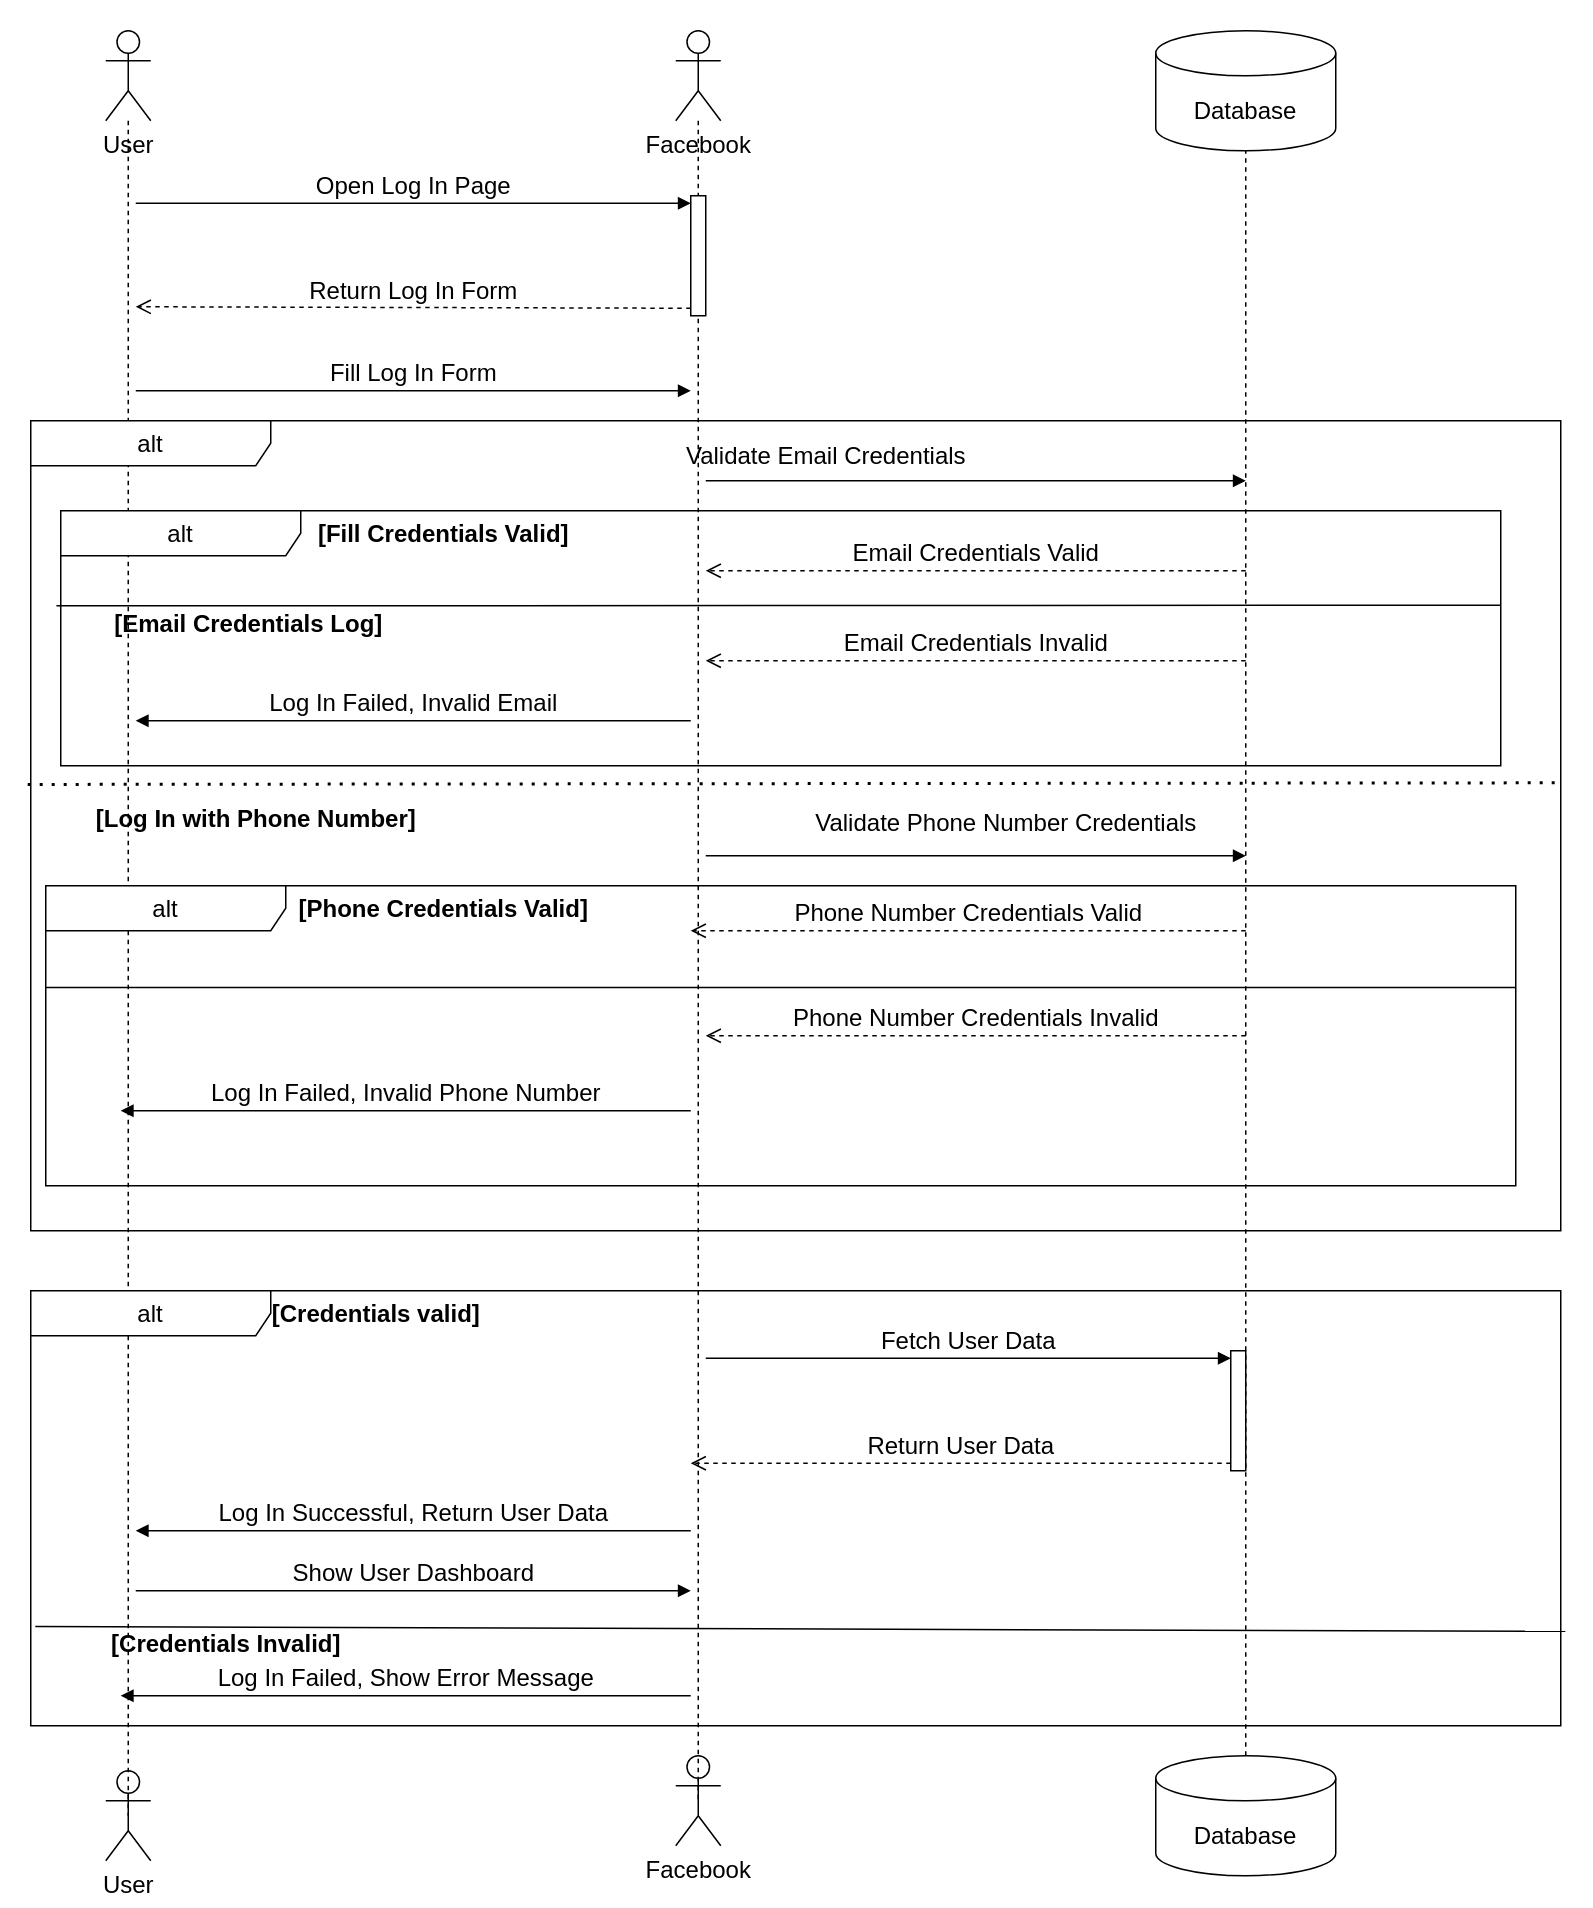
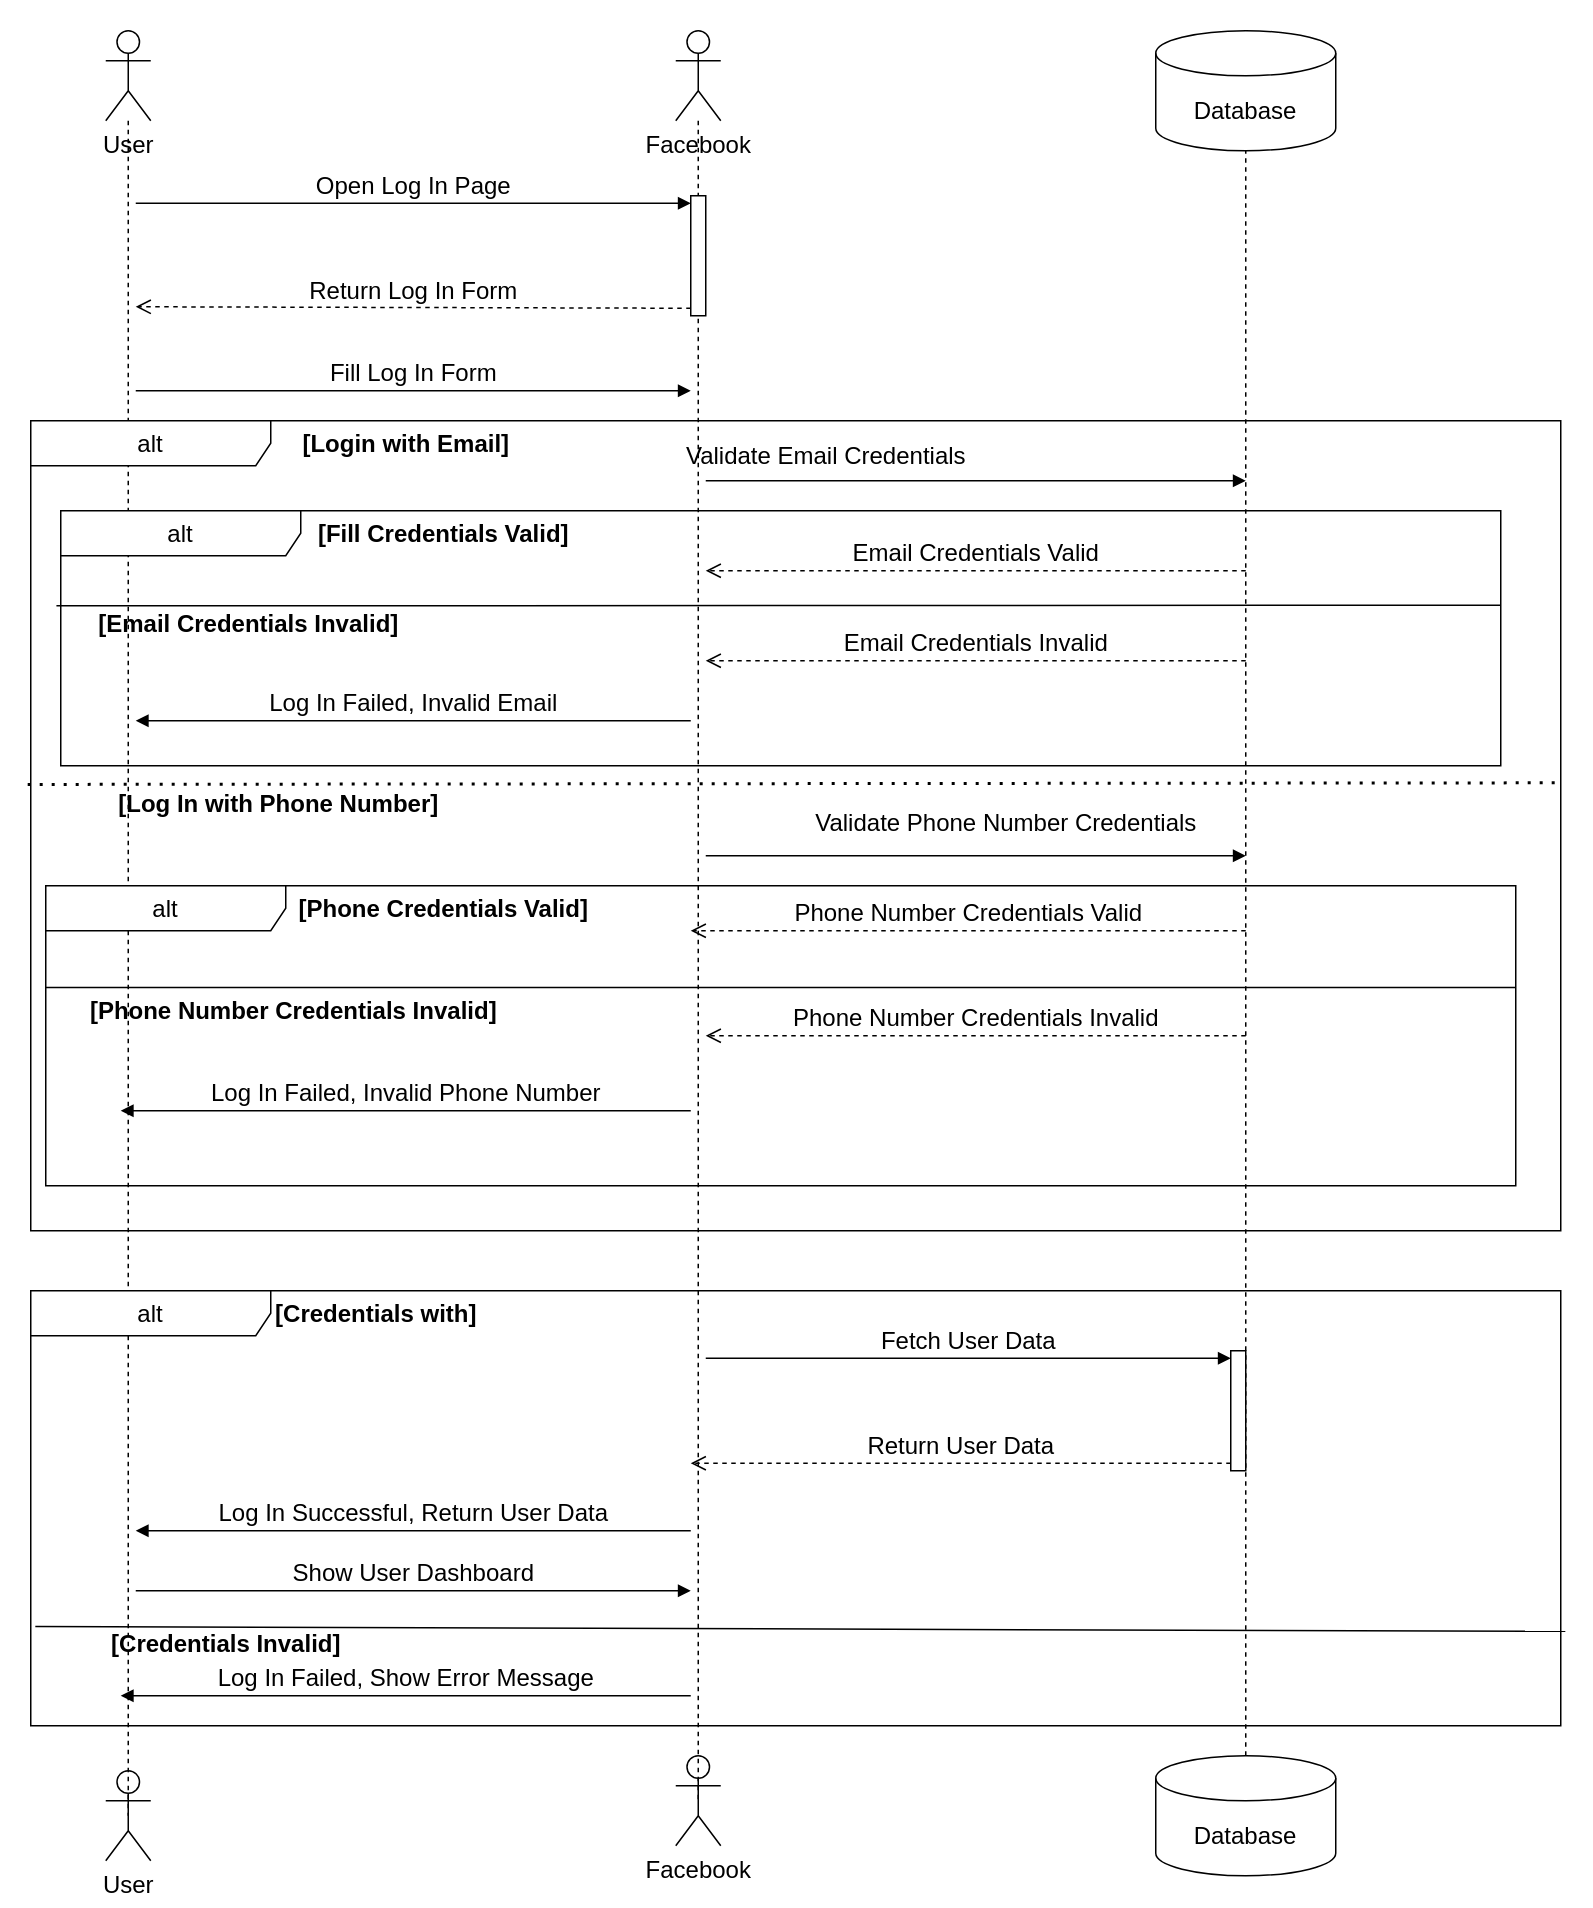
none -> (406, 443)
(249, 623) -> (249, 623)
(256, 818) -> (278, 803)
none -> (293, 1010)
(377, 1313) -> (377, 1313)
